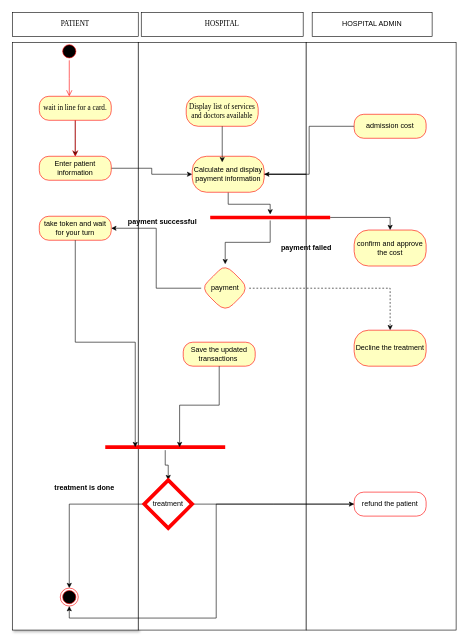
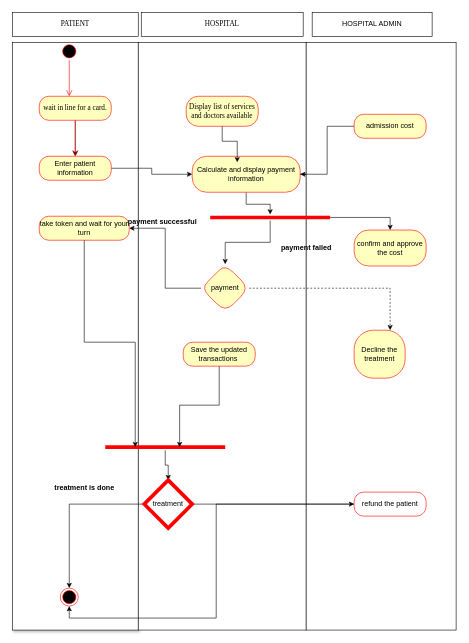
(228, 174) -> (246, 174)
(75, 228) -> (84, 228)
(390, 348) -> (380, 354)
